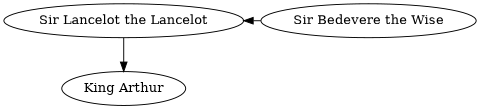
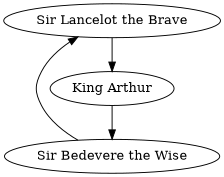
(124, 21) -> (112, 21)
none -> (112, 118)
